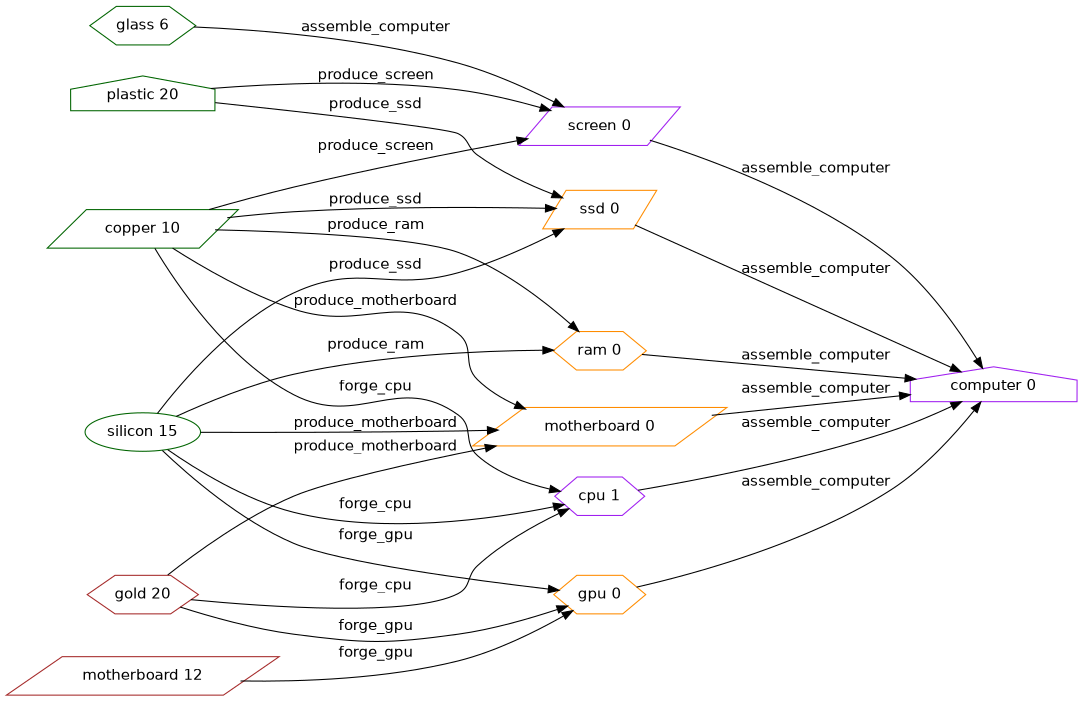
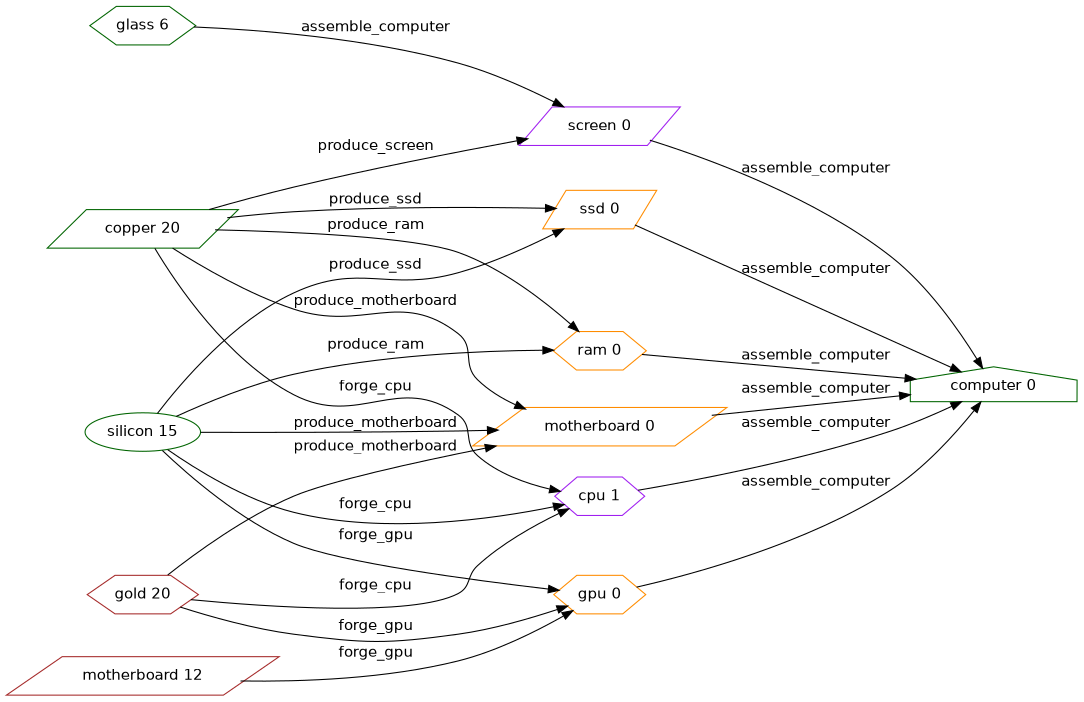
(143, 95) -> none
(143, 229) -> (143, 229)
(994, 386) -> (994, 386)
